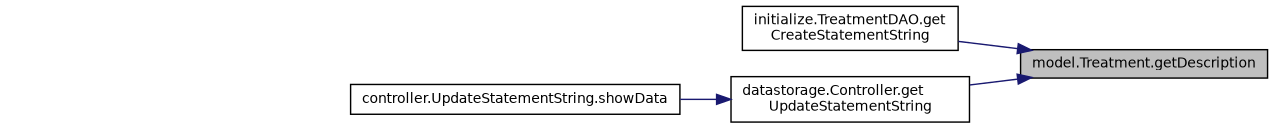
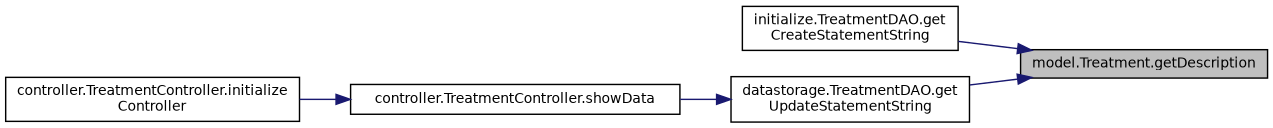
none -> (153, 99)
(515, 99) -> (515, 99)
(850, 99) -> (850, 99)
